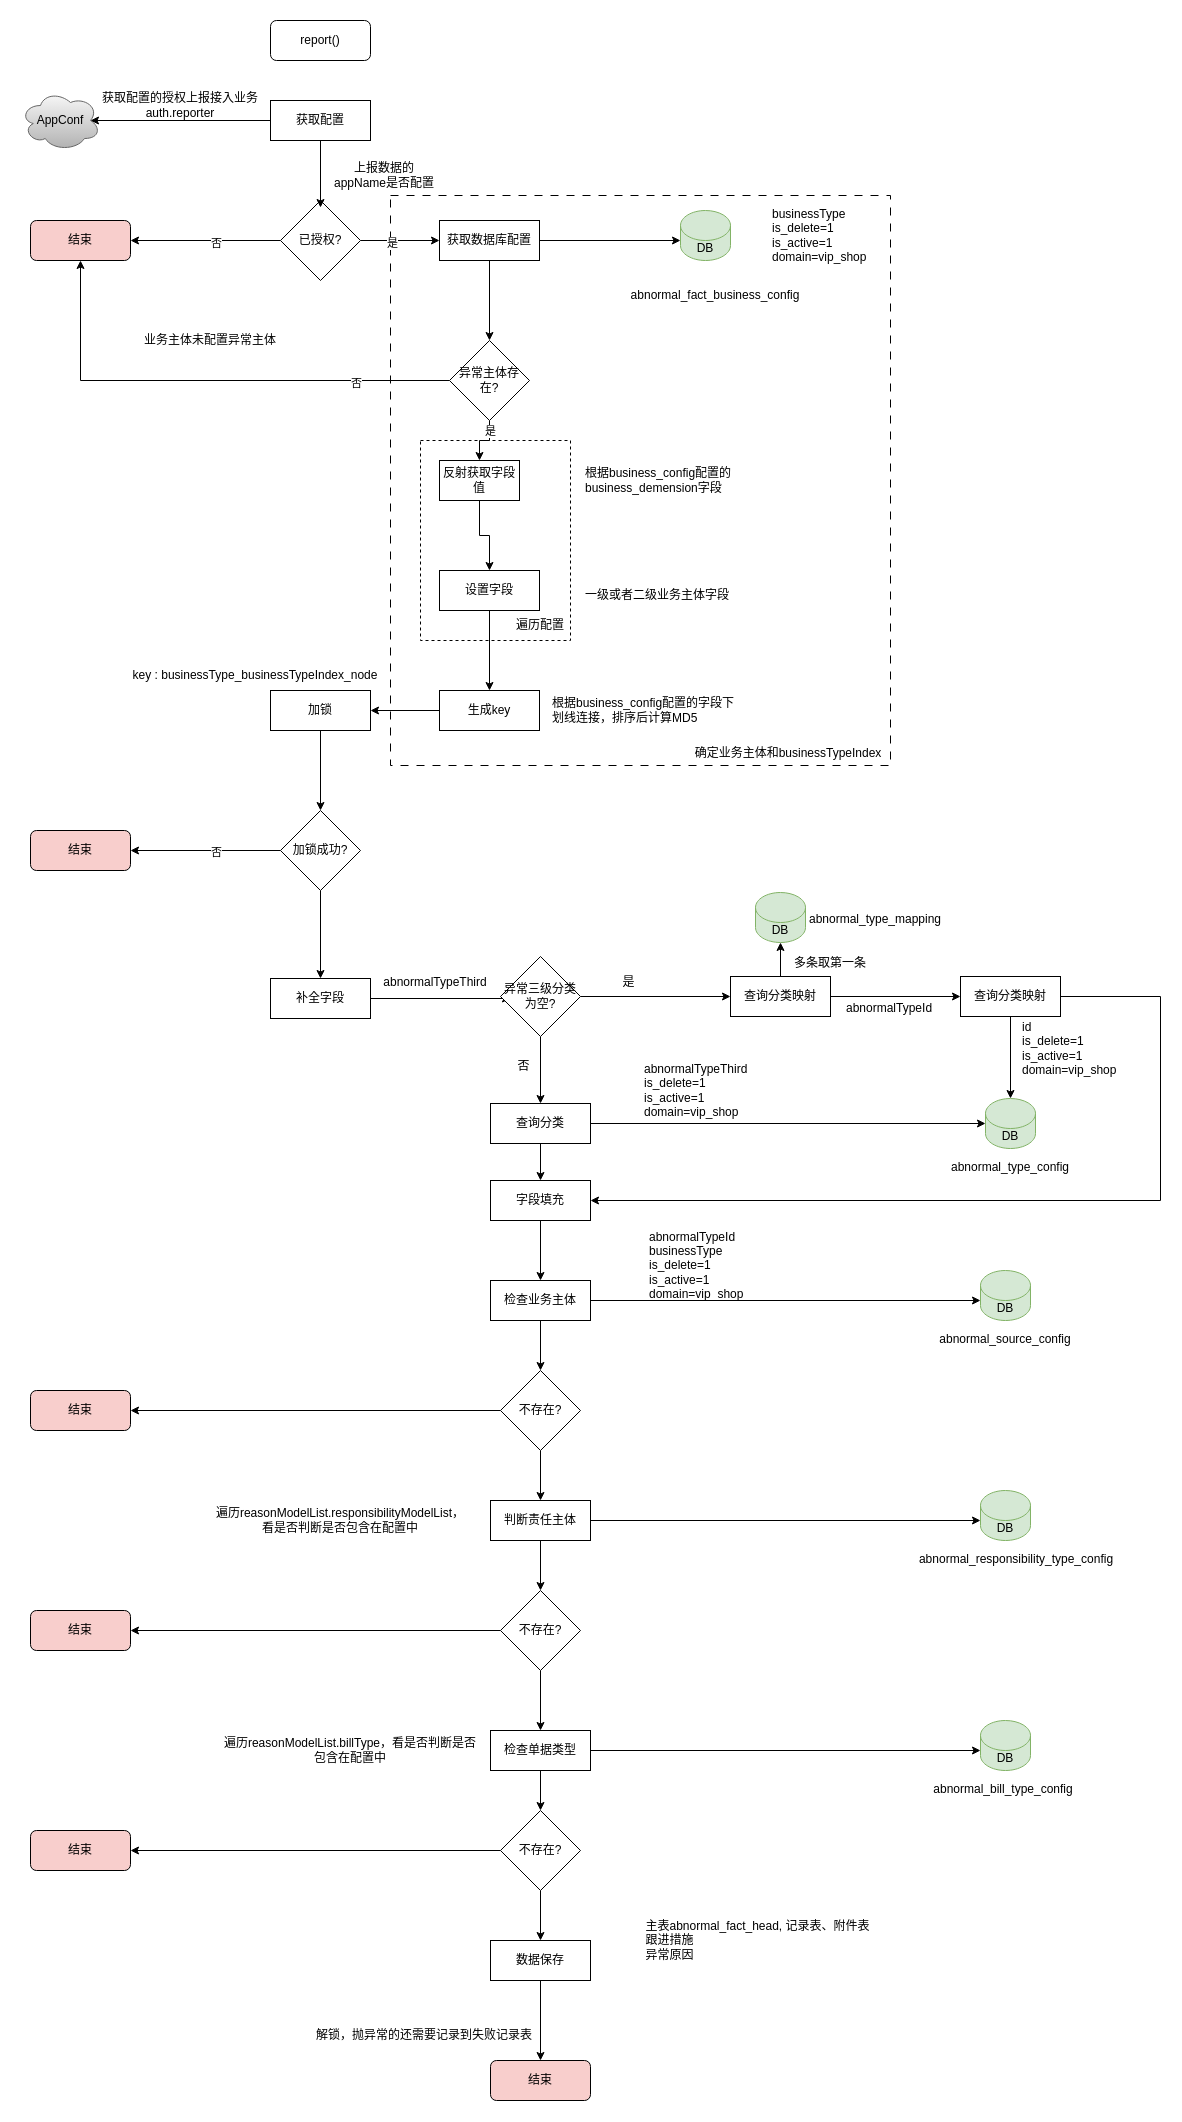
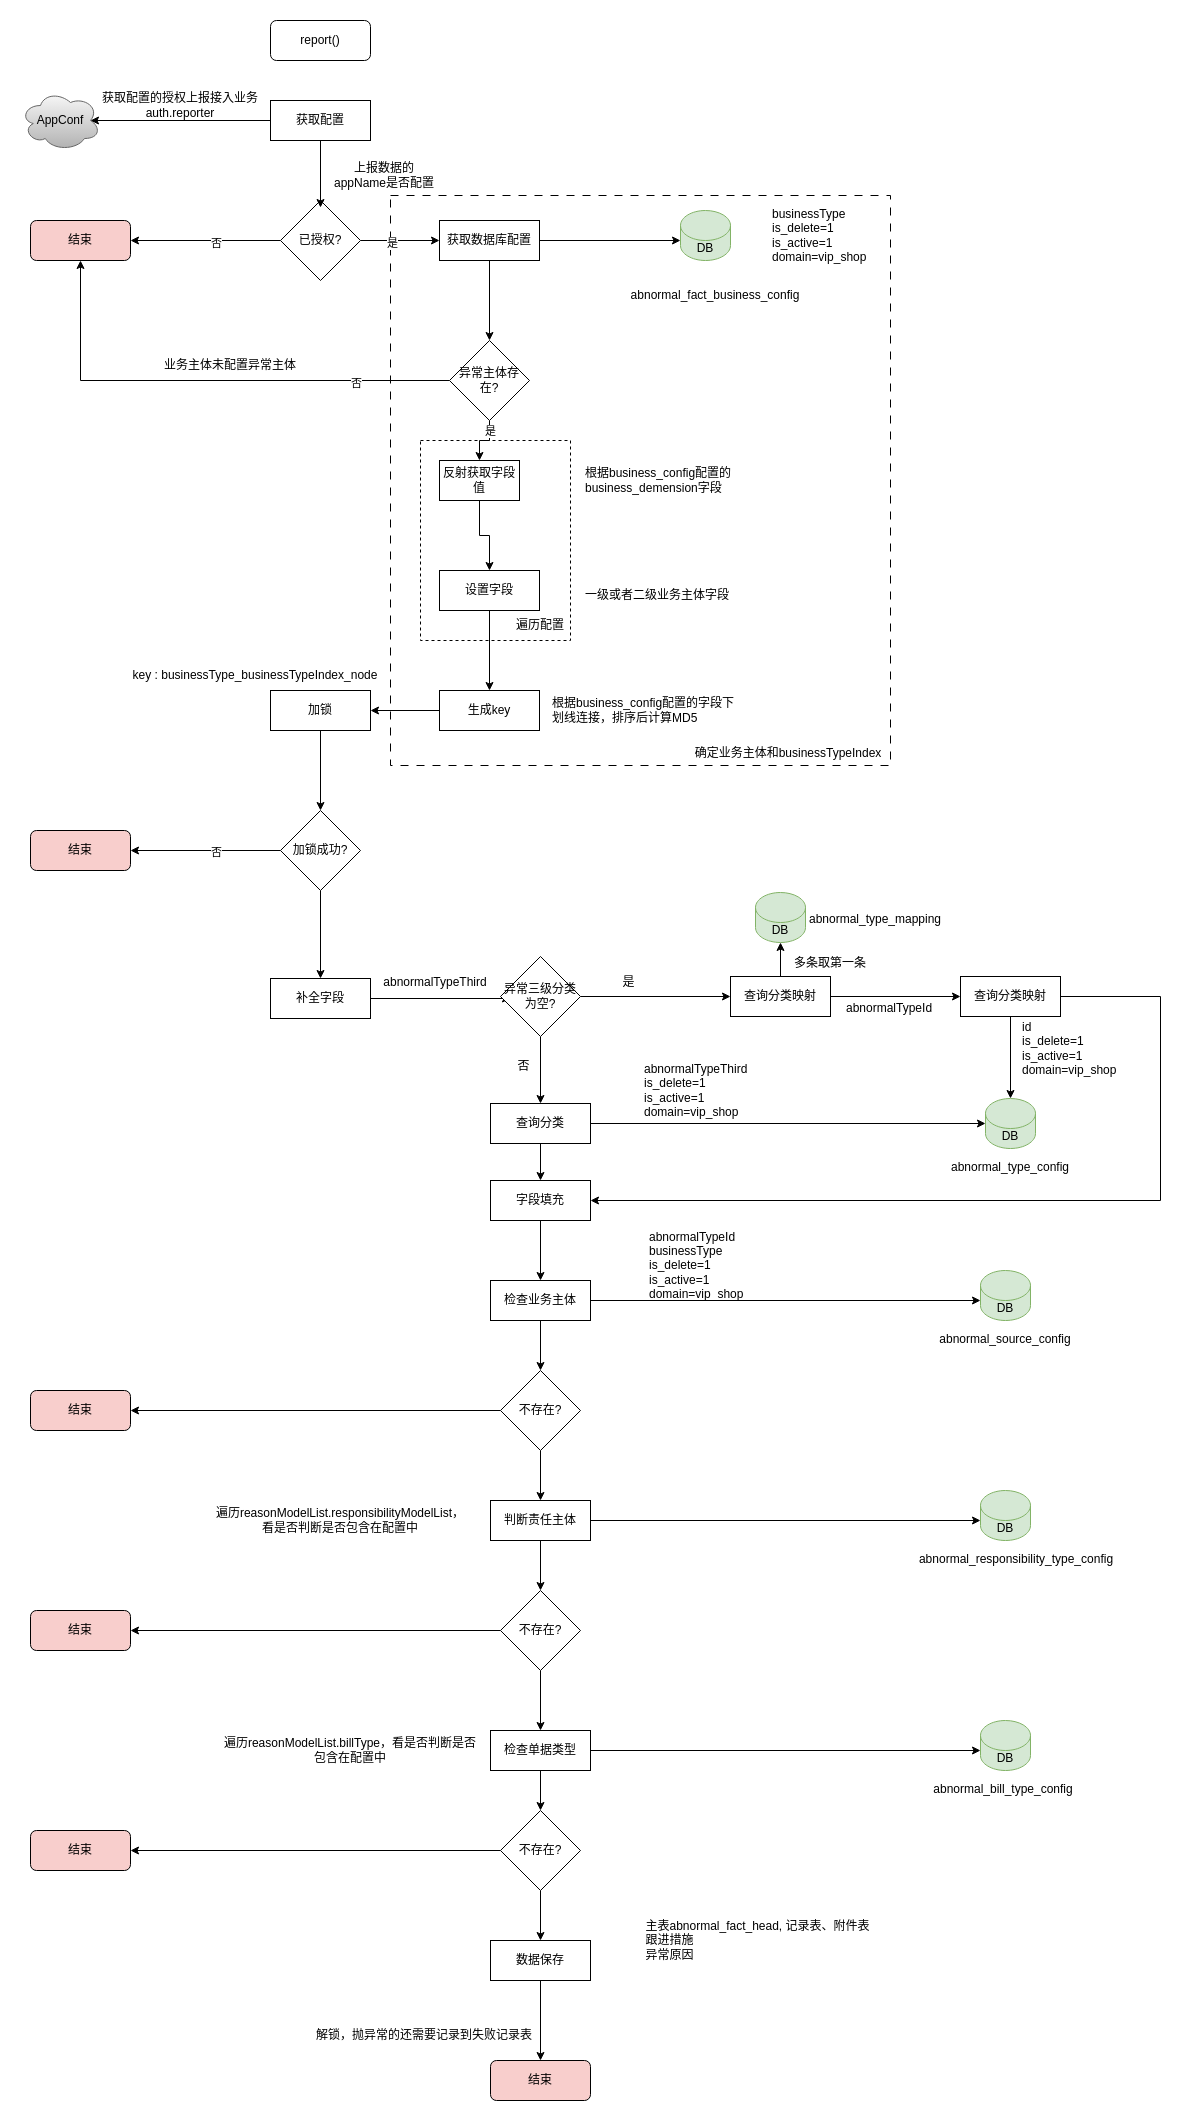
(211, 341) -> (231, 366)
